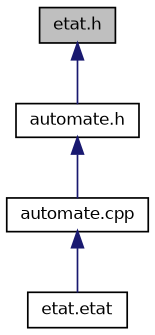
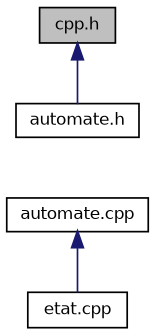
(77, 25) -> (77, 25)
(77, 176) -> none
(77, 310) -> (77, 310)
